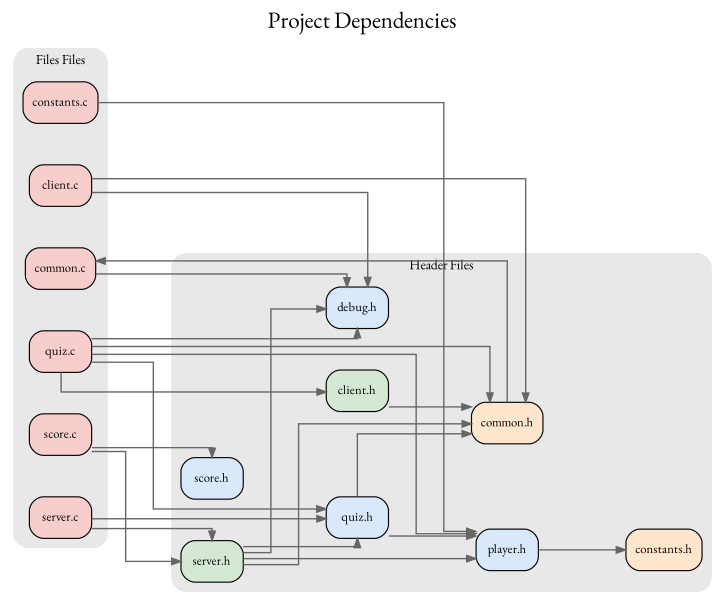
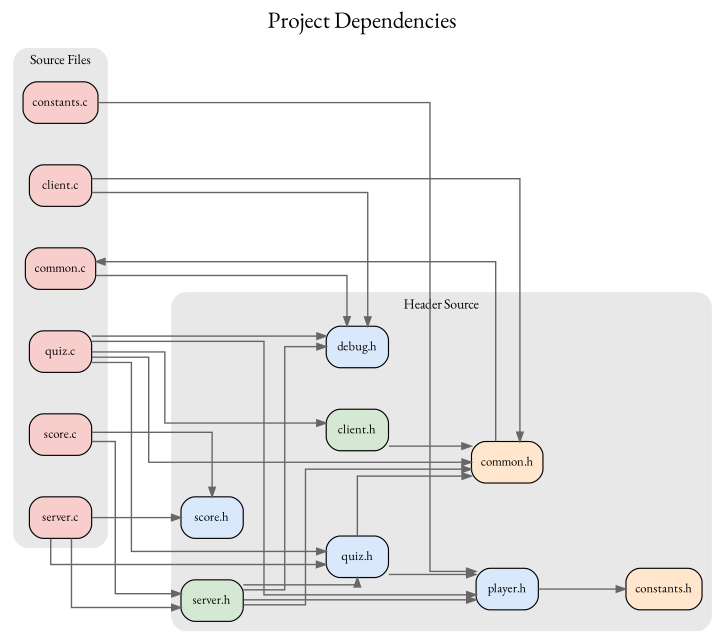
(61, 61) -> (61, 61)
(442, 266) -> (442, 305)
none -> (124, 518)
